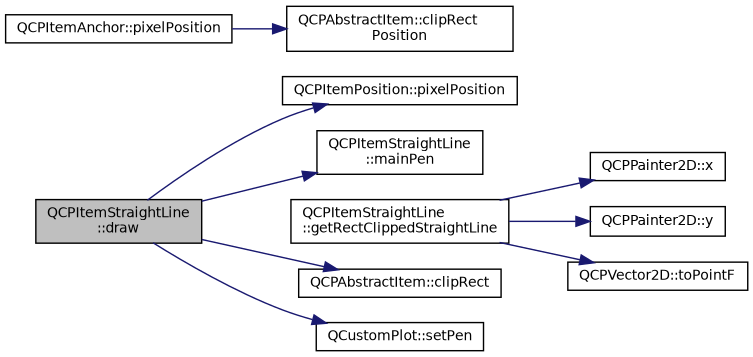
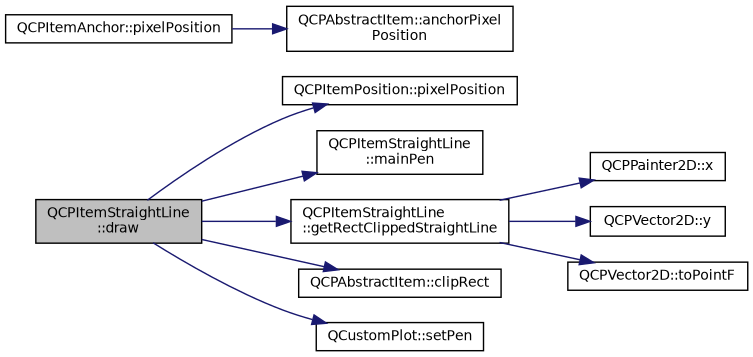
(400, 29) -> (400, 29)
none -> (239, 221)
(658, 221) -> (658, 221)
